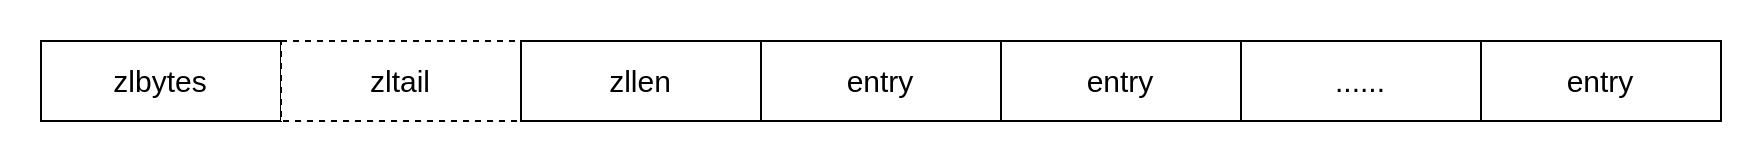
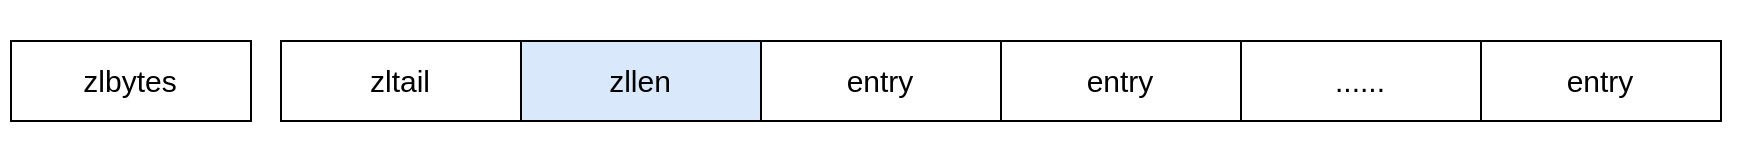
(161, 81) -> (131, 81)
(401, 81) -> (401, 81)
(641, 81) -> (641, 81)
